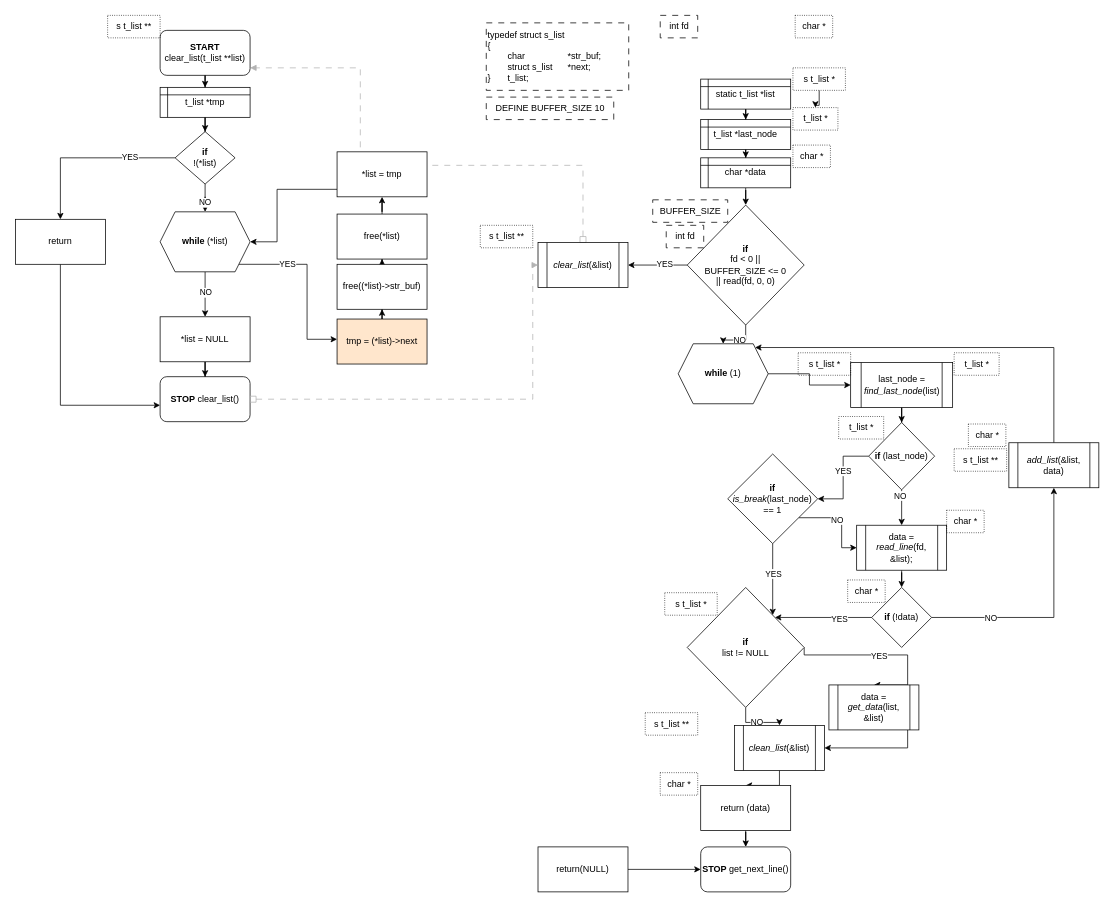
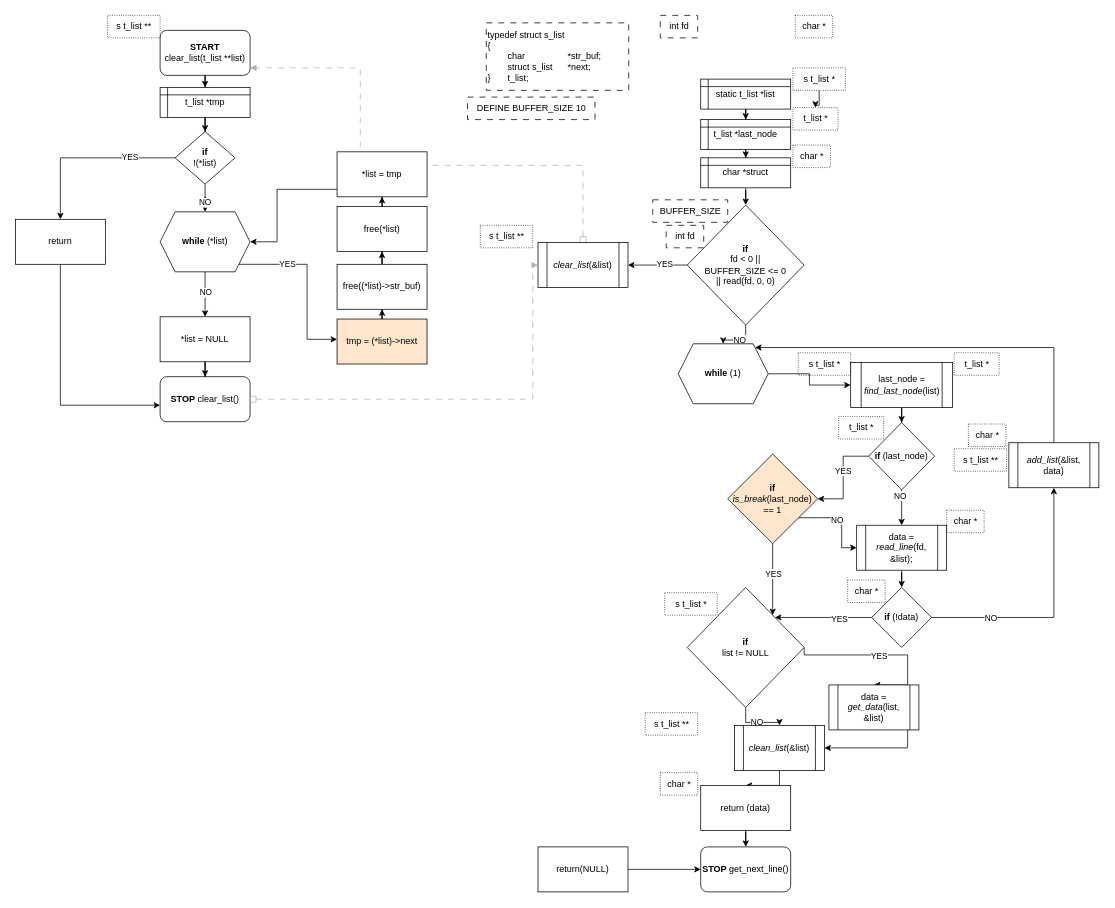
(550, 108) -> (531, 108)
(746, 173) -> (746, 173)
(382, 237) -> (382, 229)
(773, 499) -> (773, 499)
